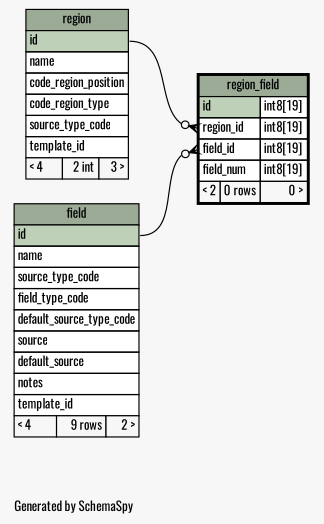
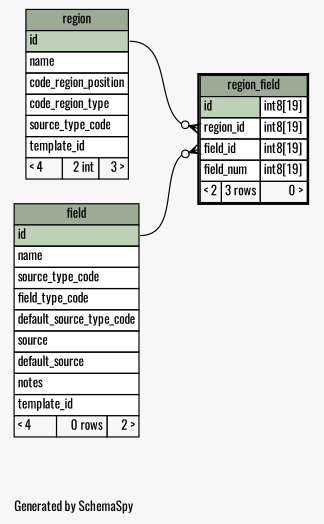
(240, 191) -> (241, 191)
(87, 426) -> (87, 426)
